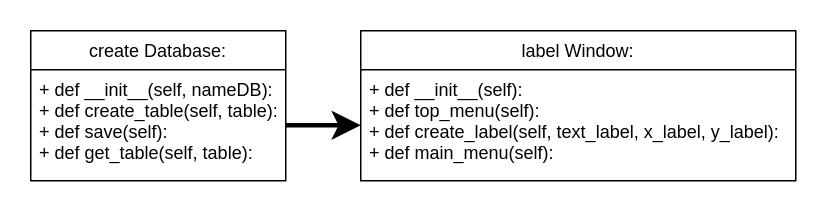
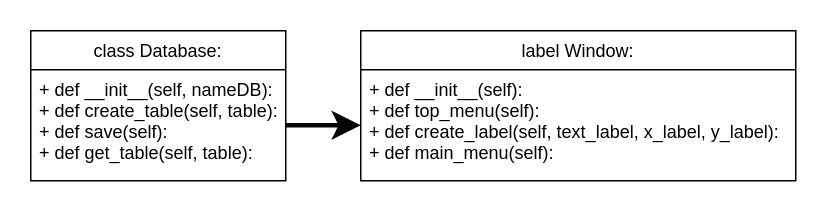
(158, 51) -> (158, 51)
